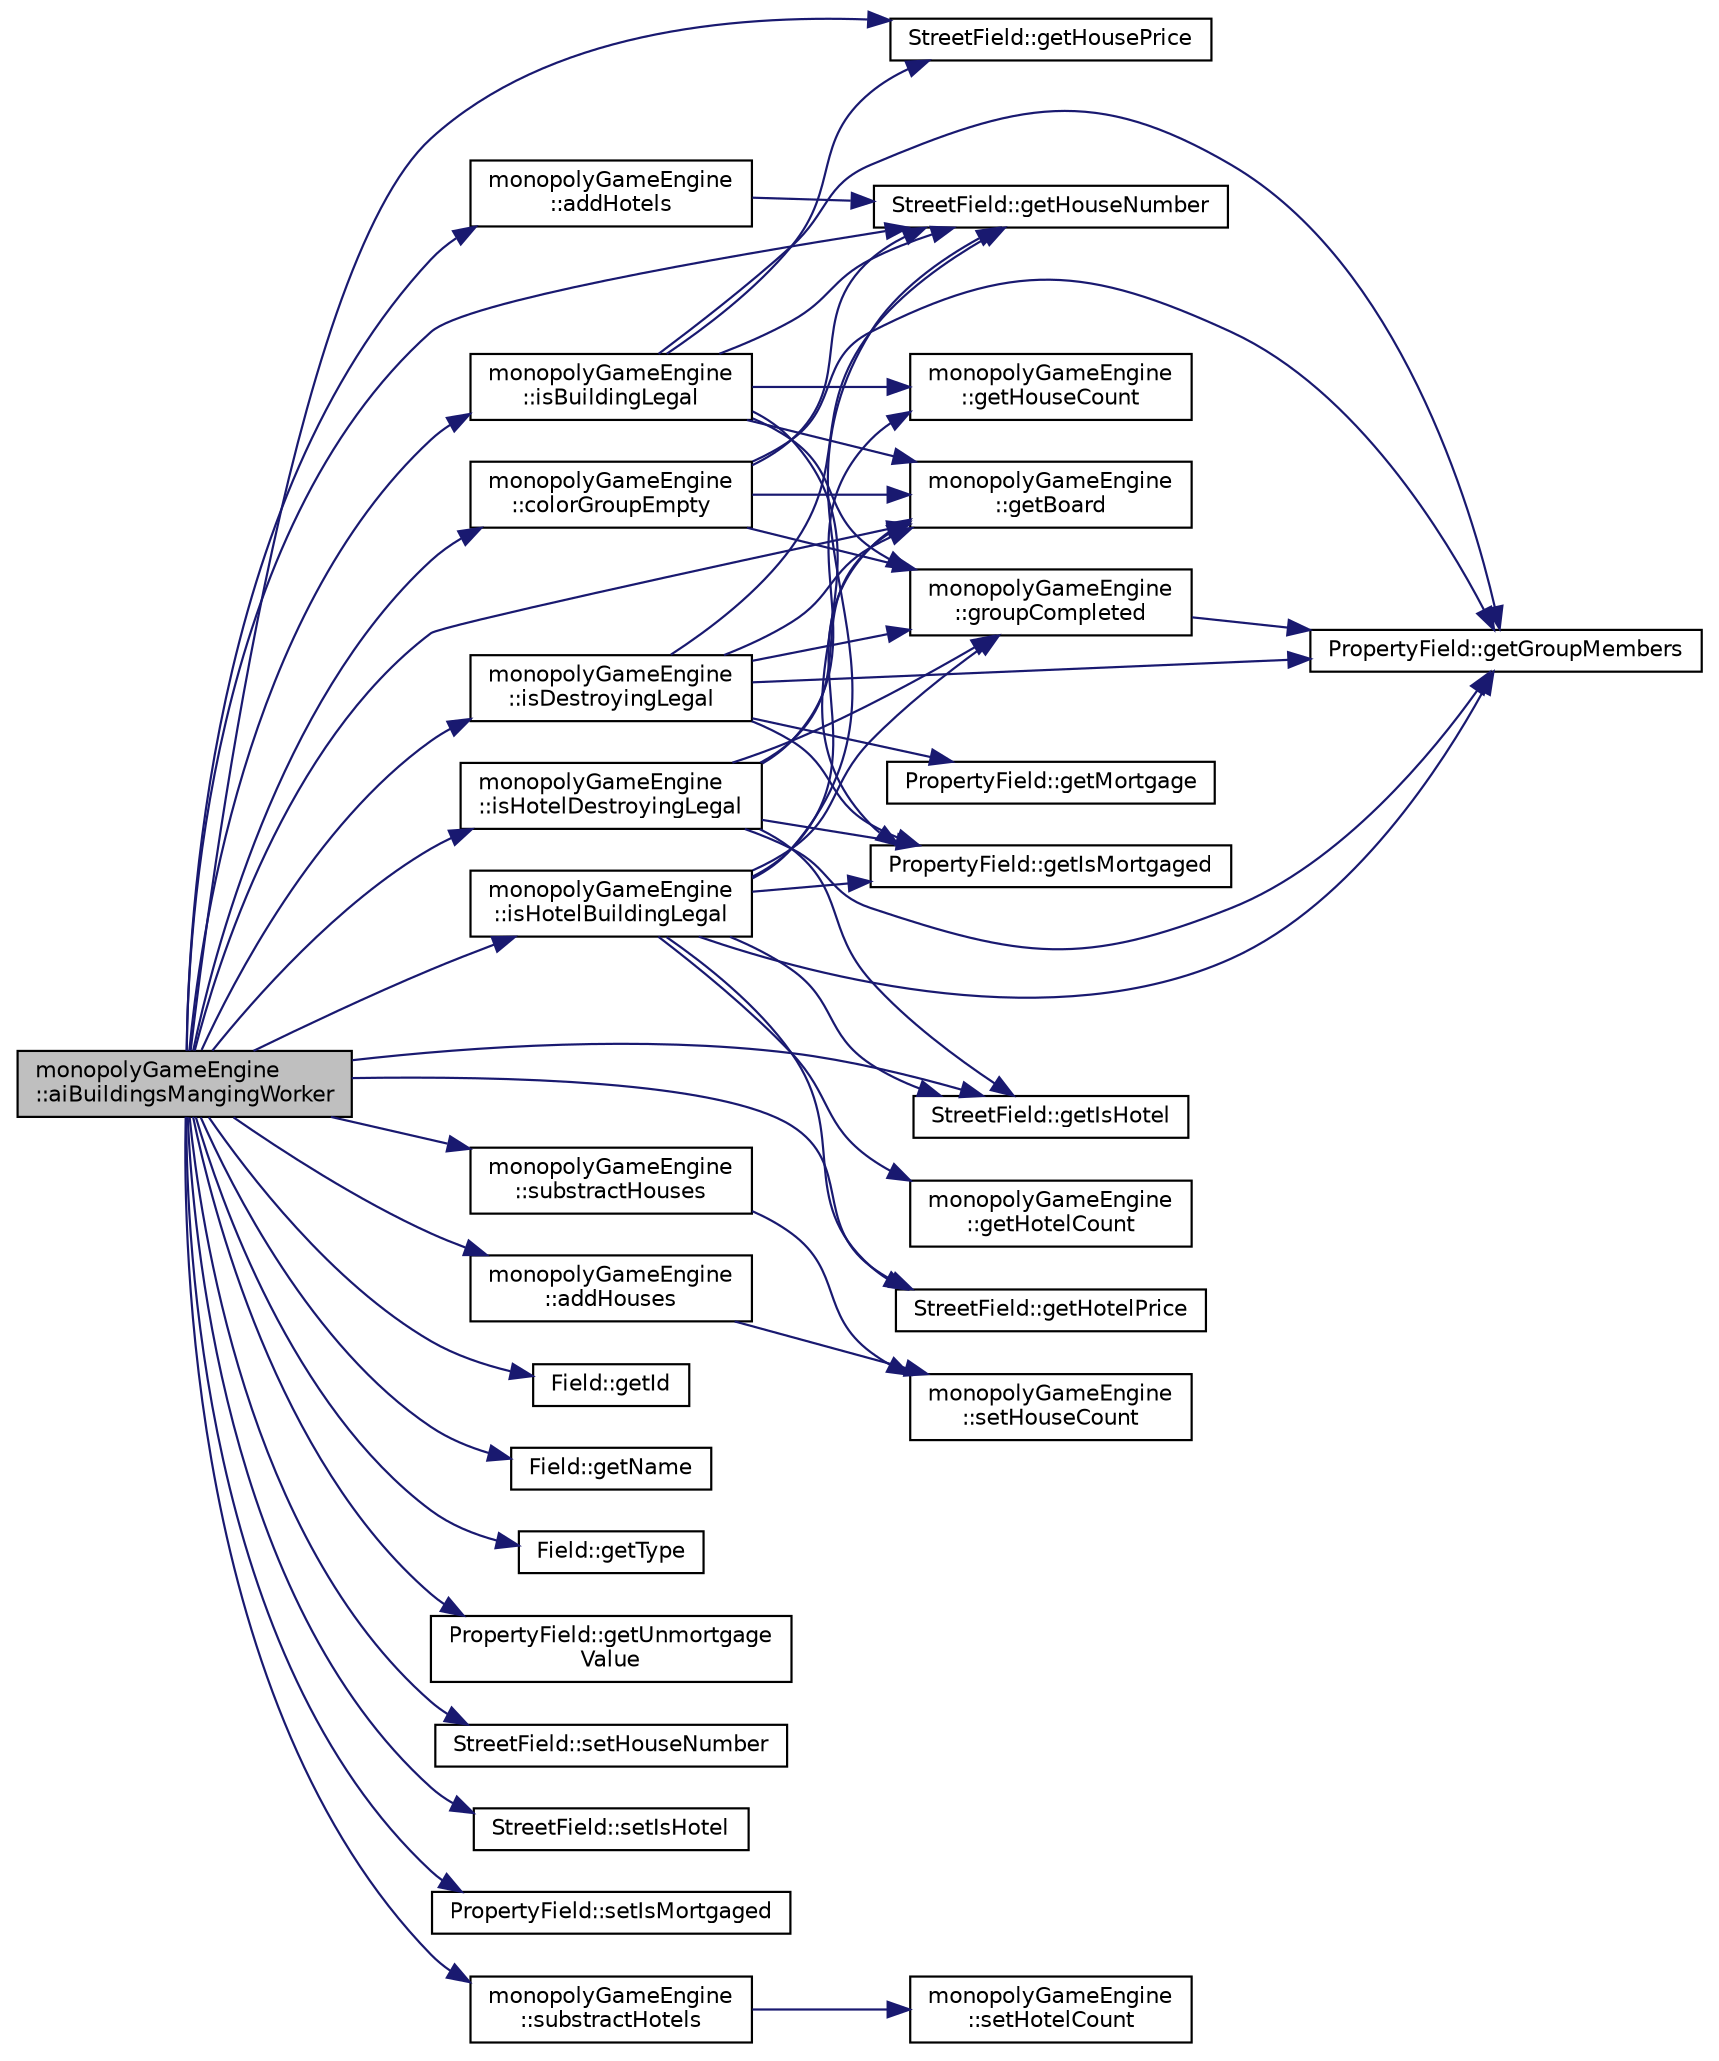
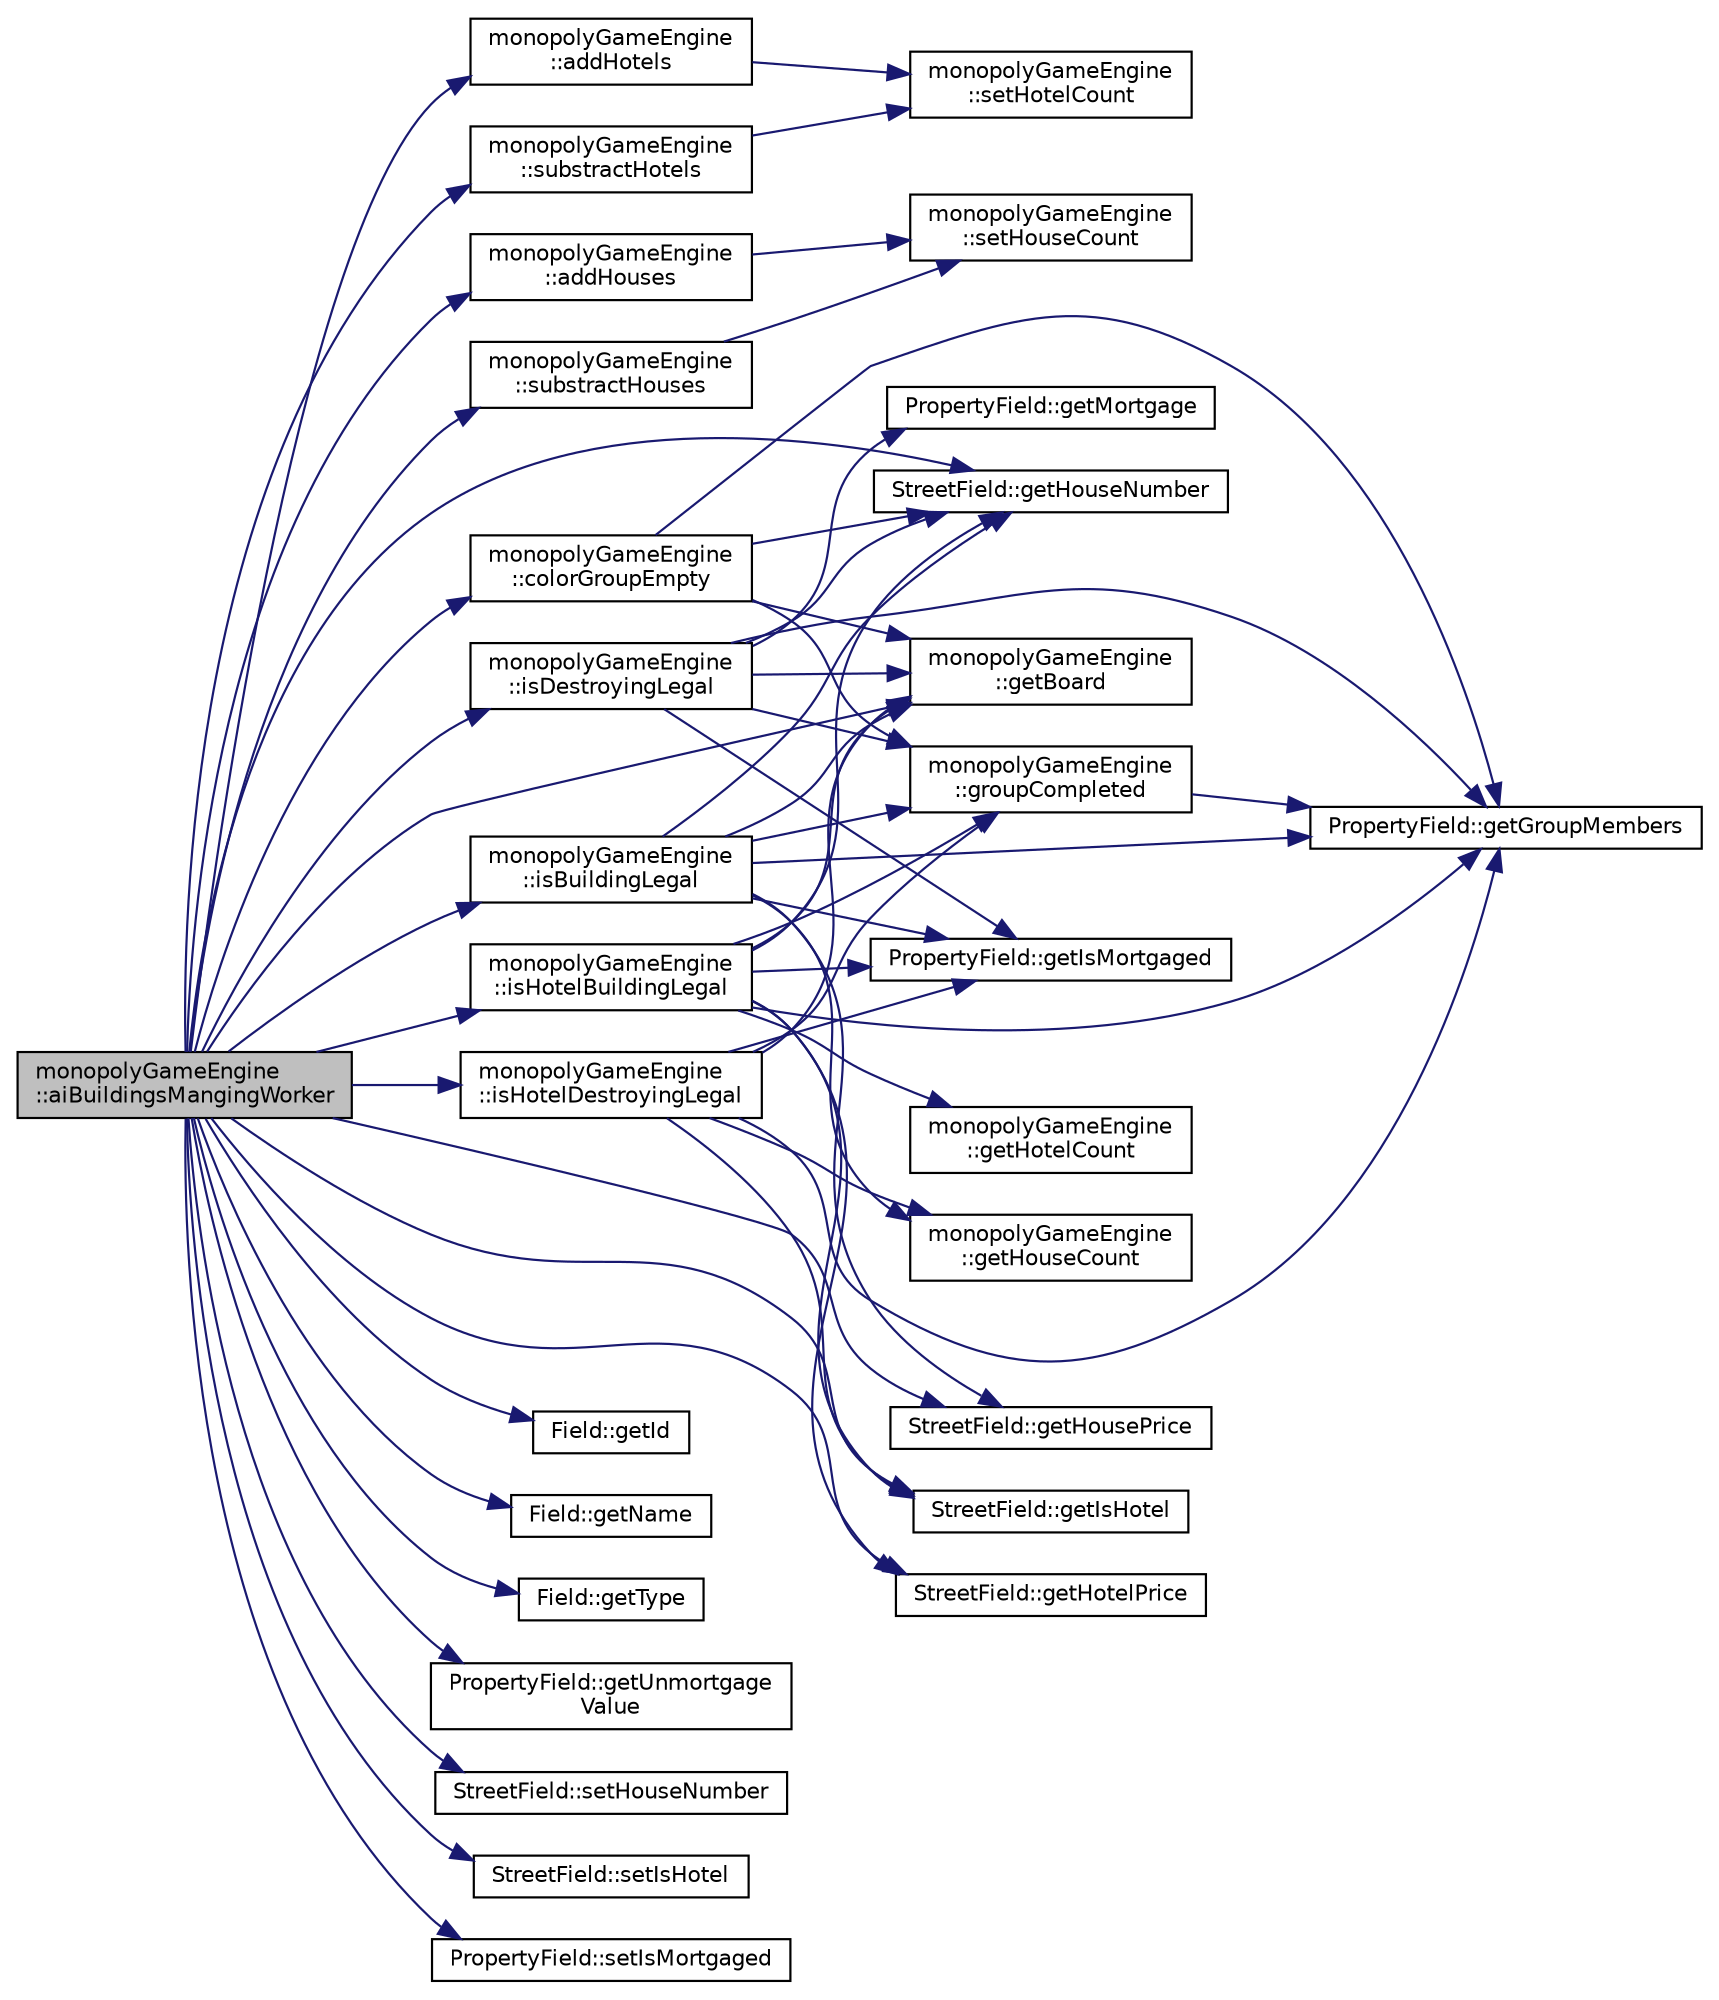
(802, 199) -> (820, 67)
